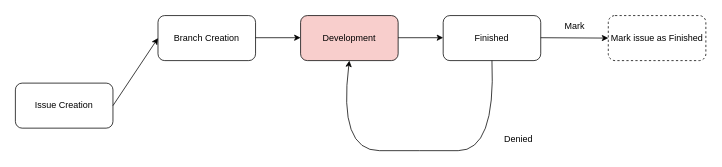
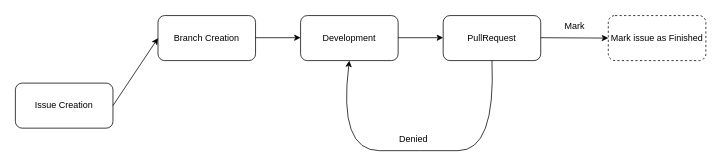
(349, 38) -> (349, 38)
(492, 38) -> (492, 38)
(518, 139) -> (413, 139)
